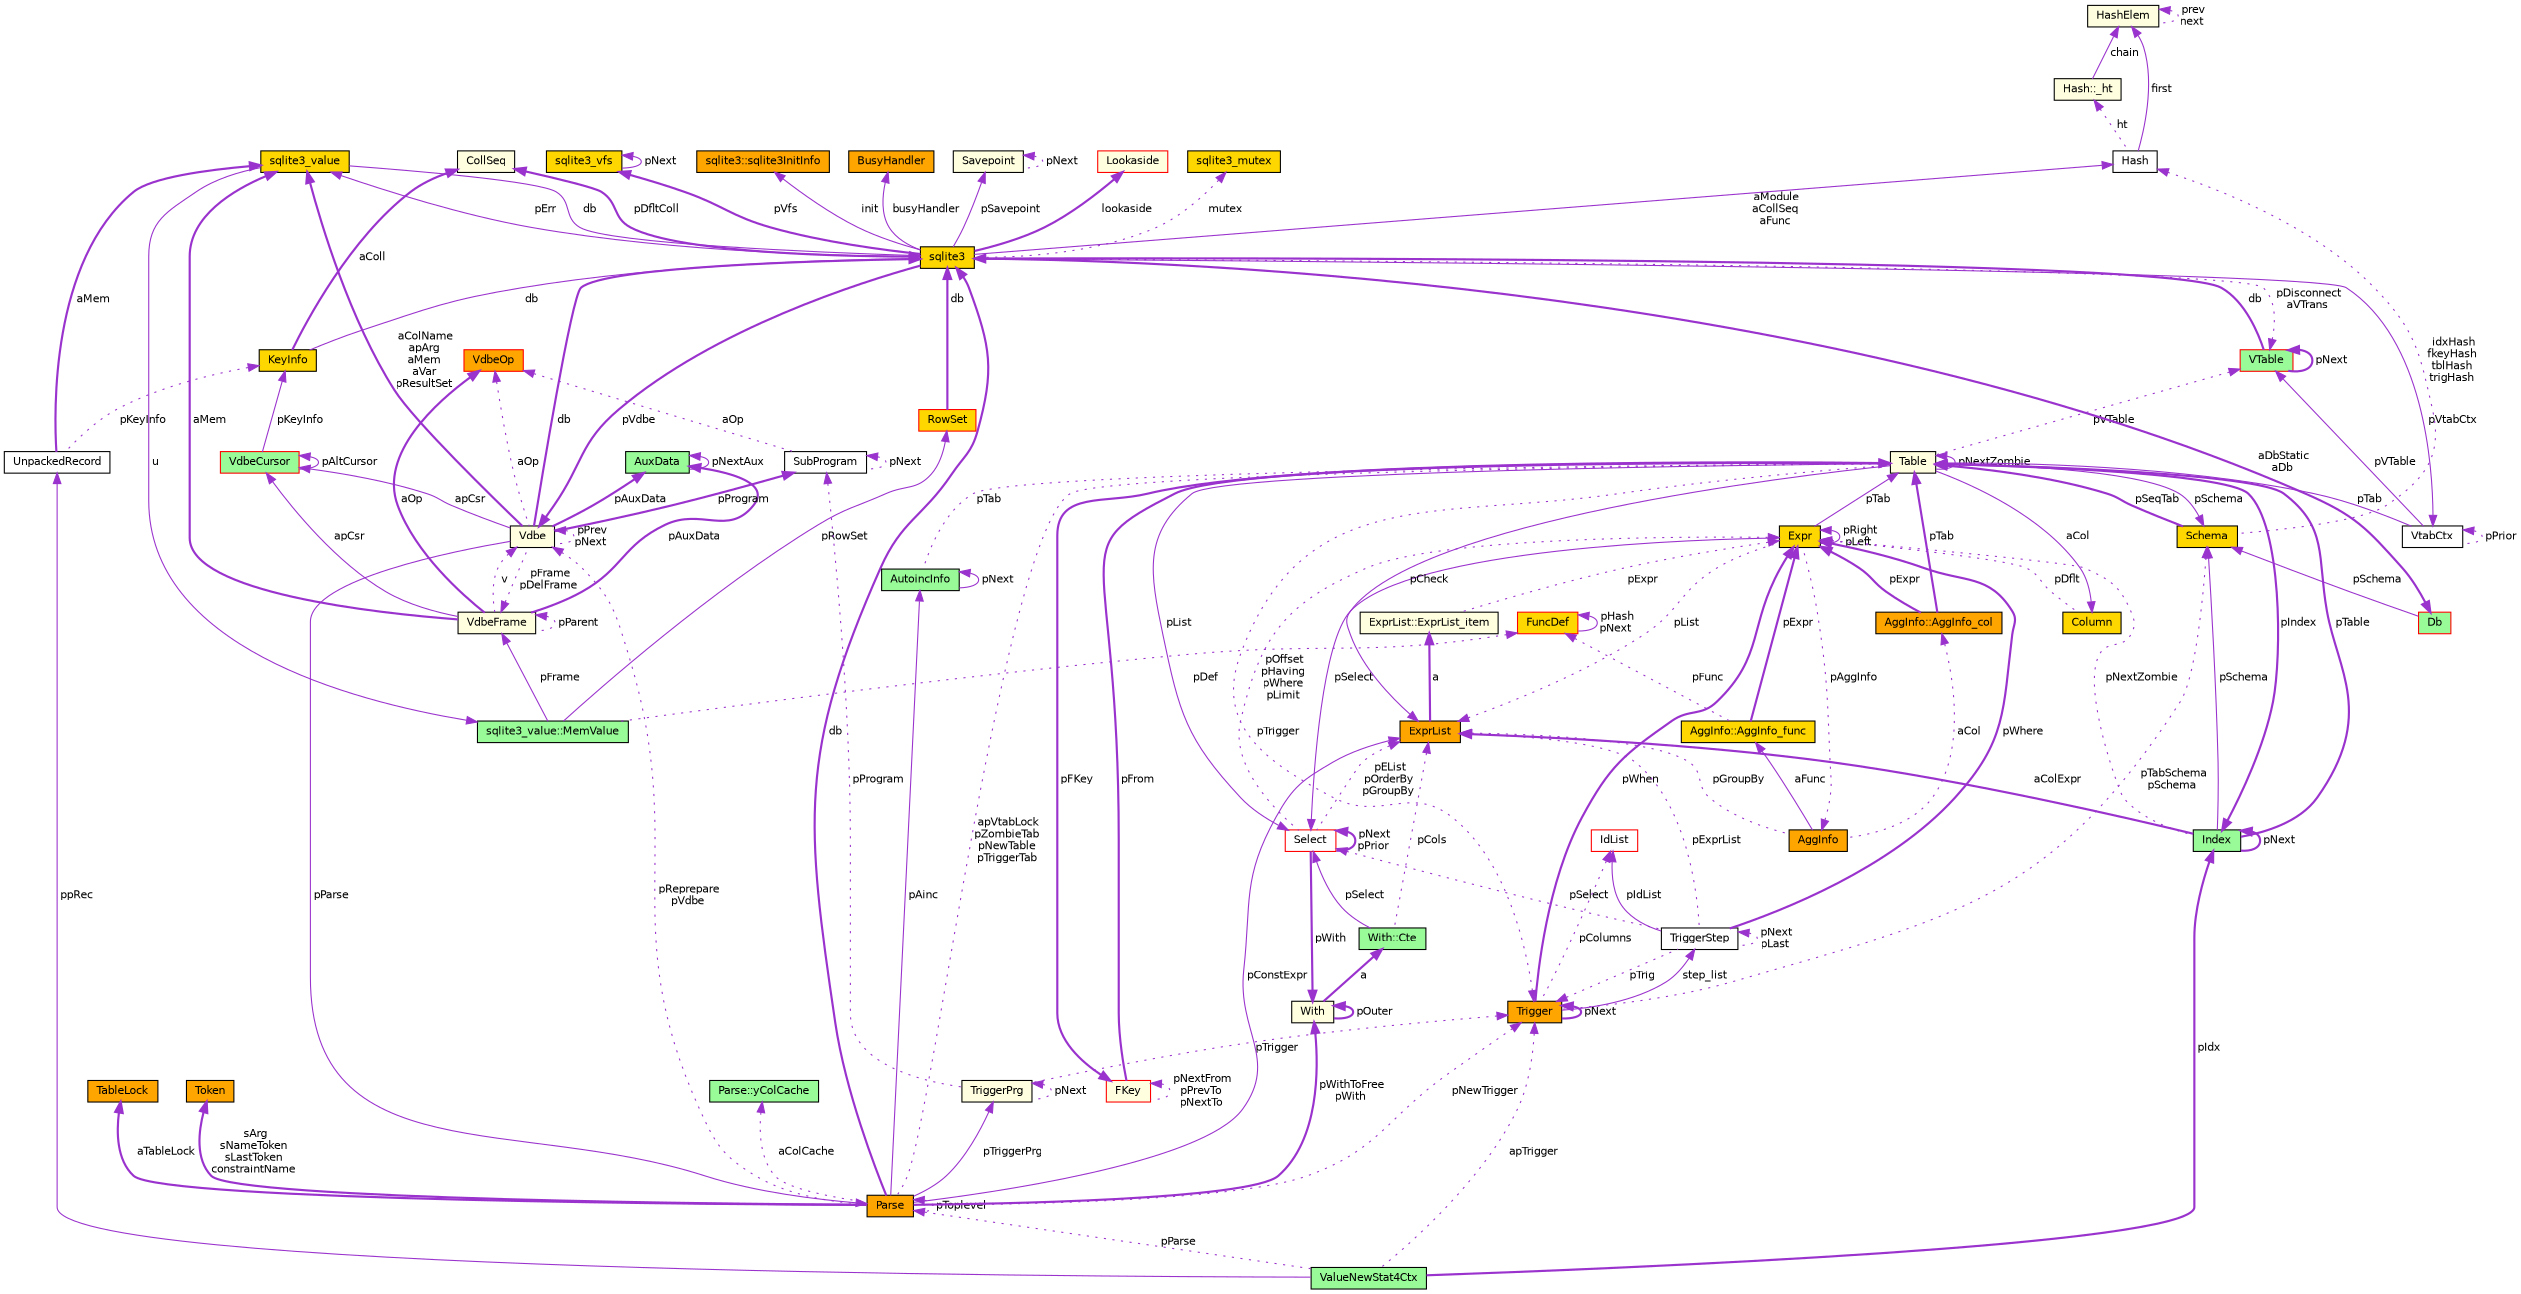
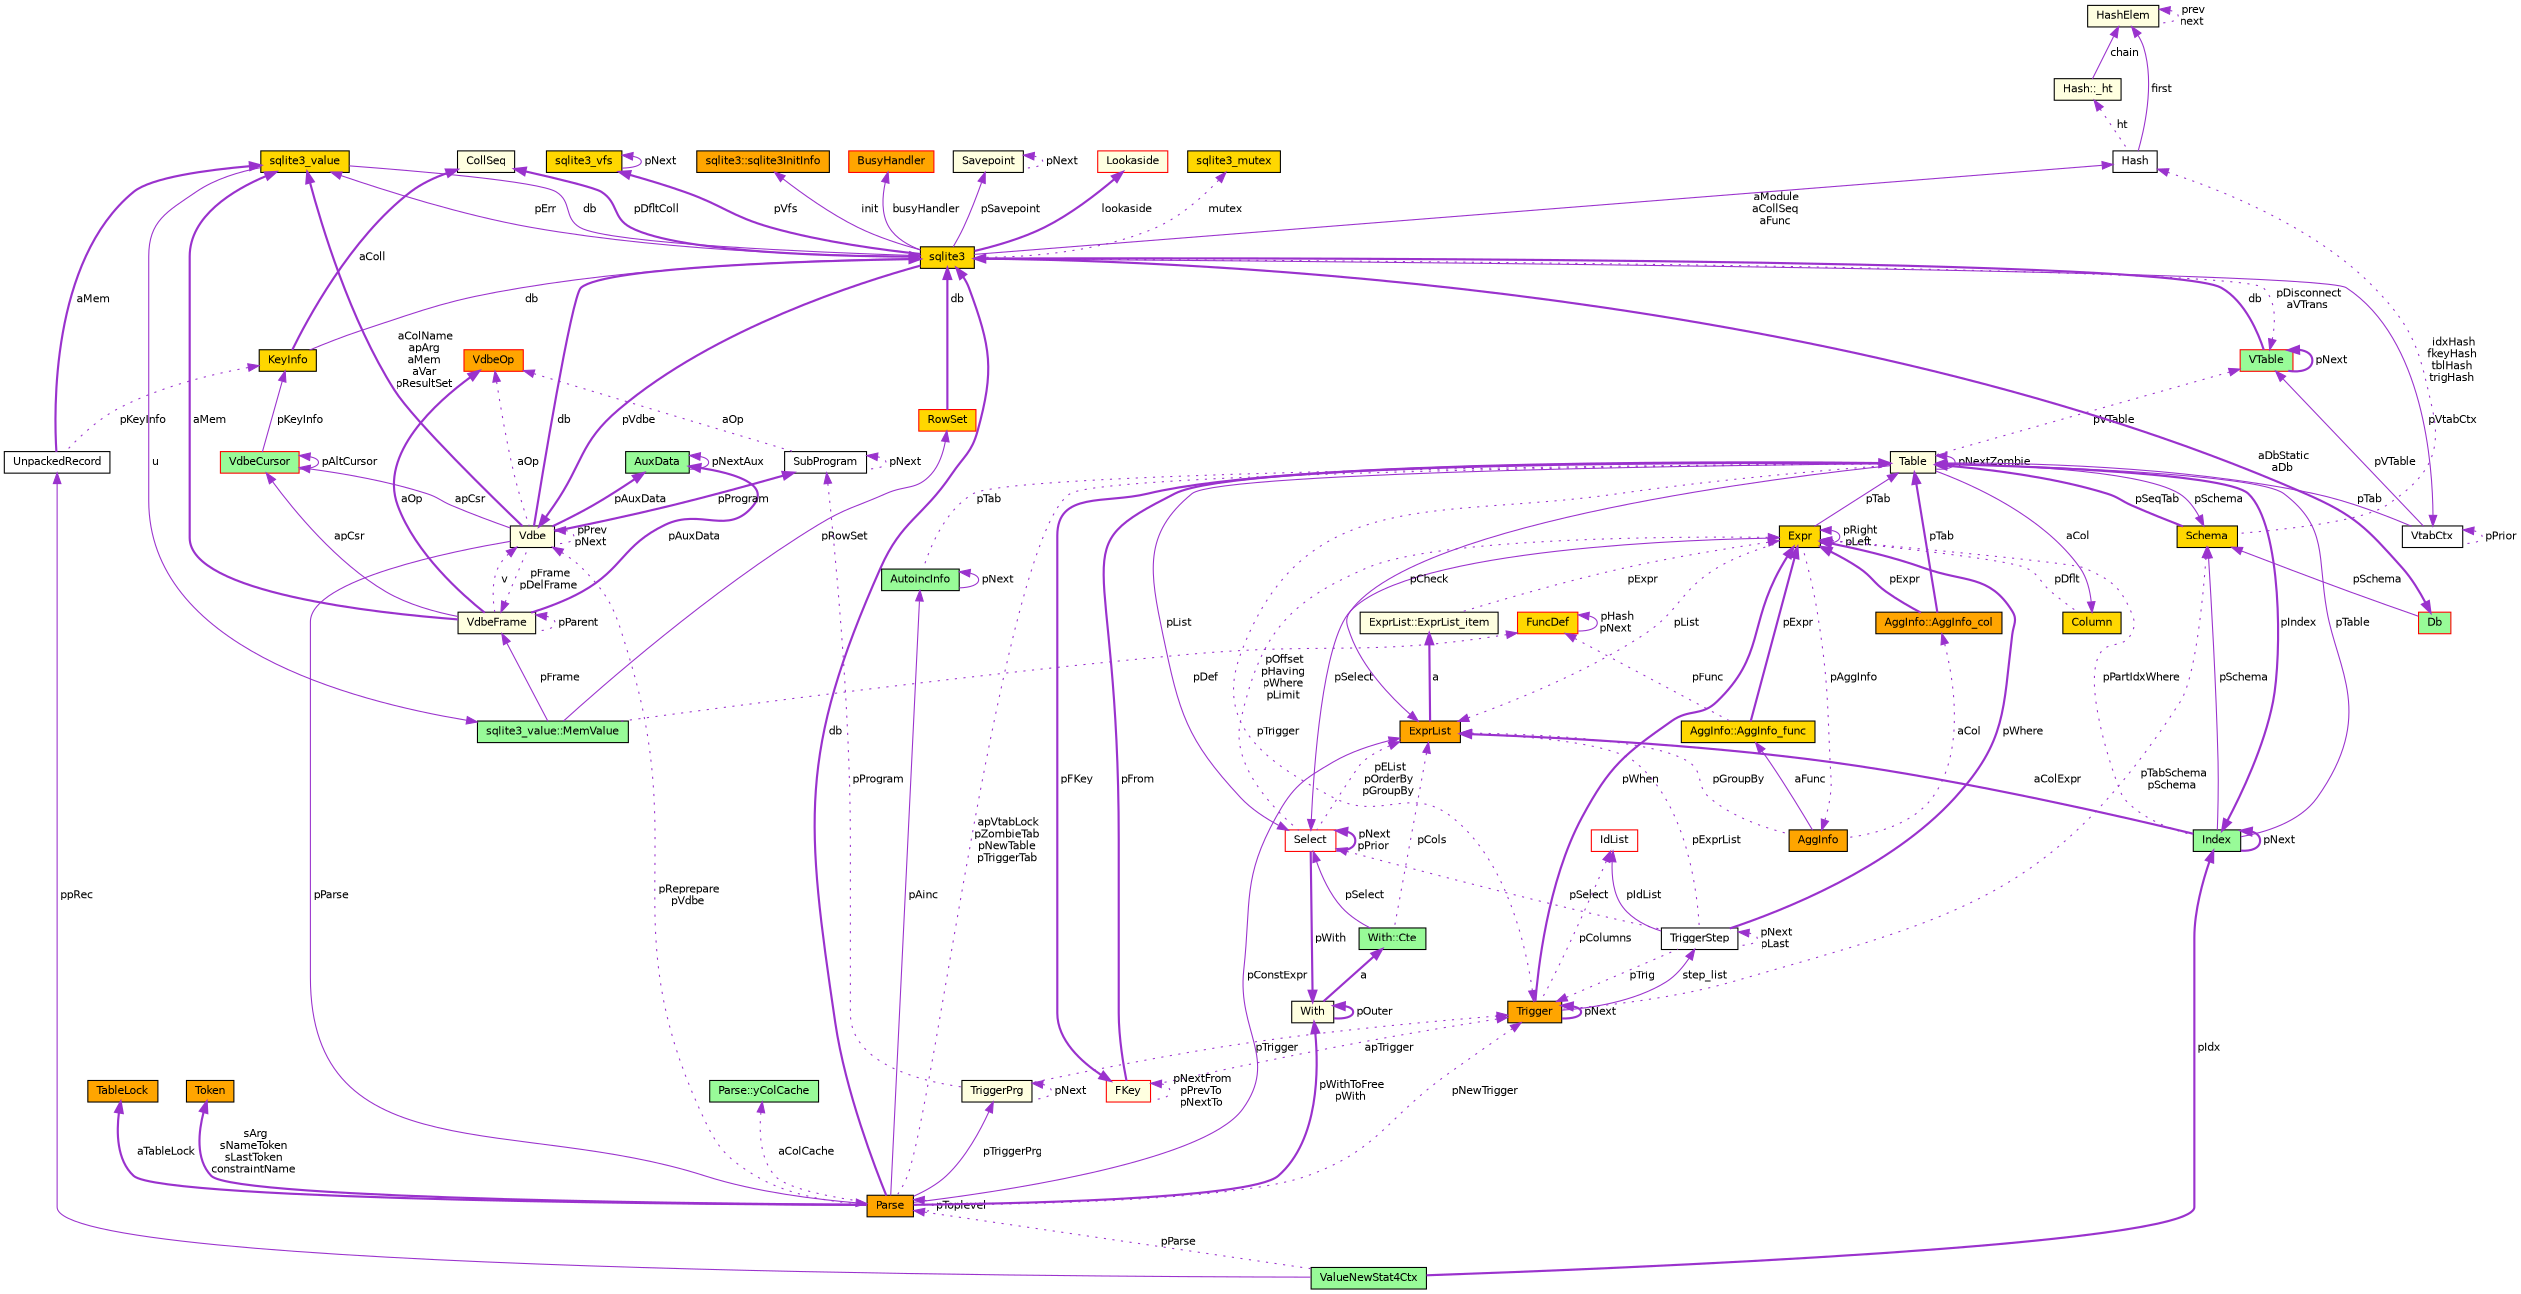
(891, 162) -> (891, 162)
(2298, 506) -> (2298, 506)
(2140, 678) -> (2140, 678)
(1482, 1165) -> (1323, 1049)
